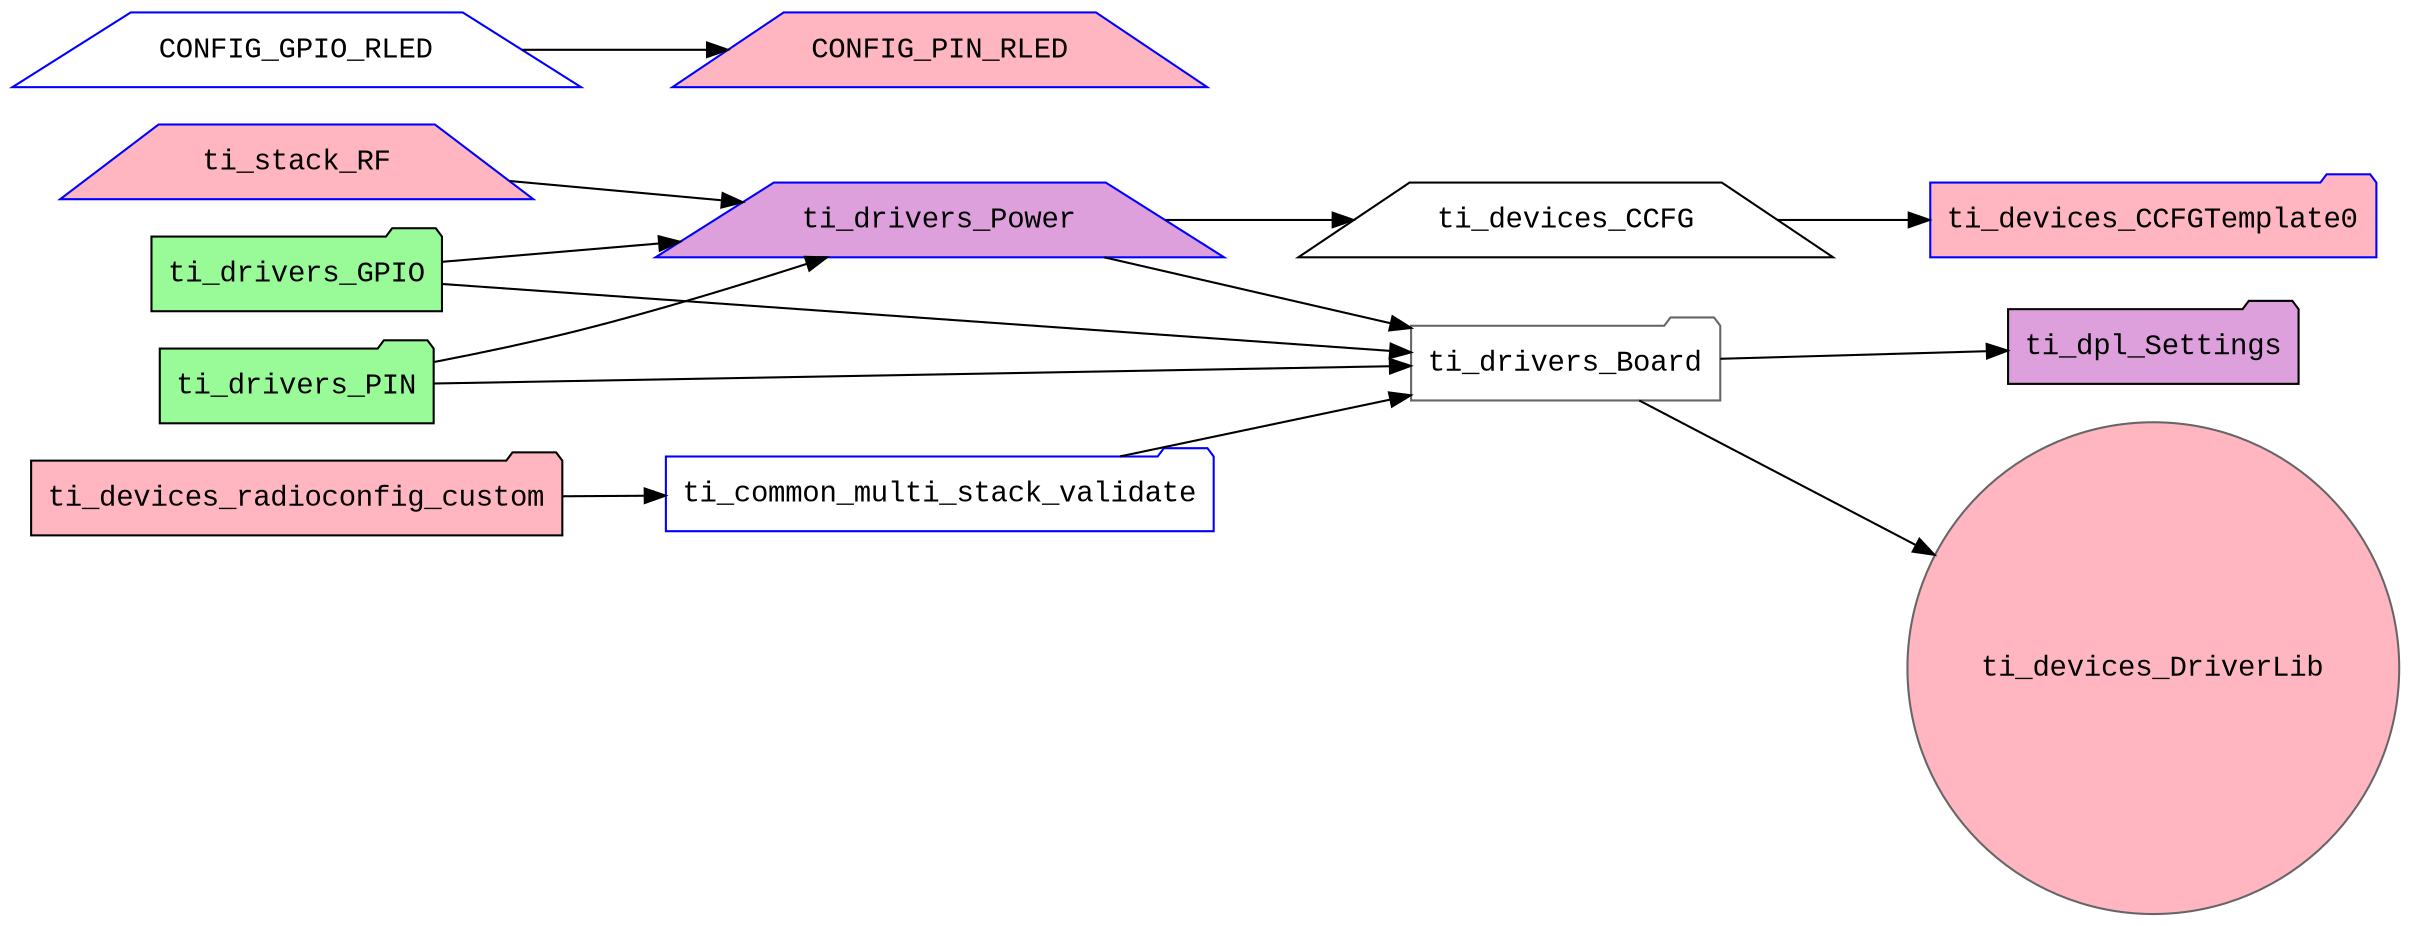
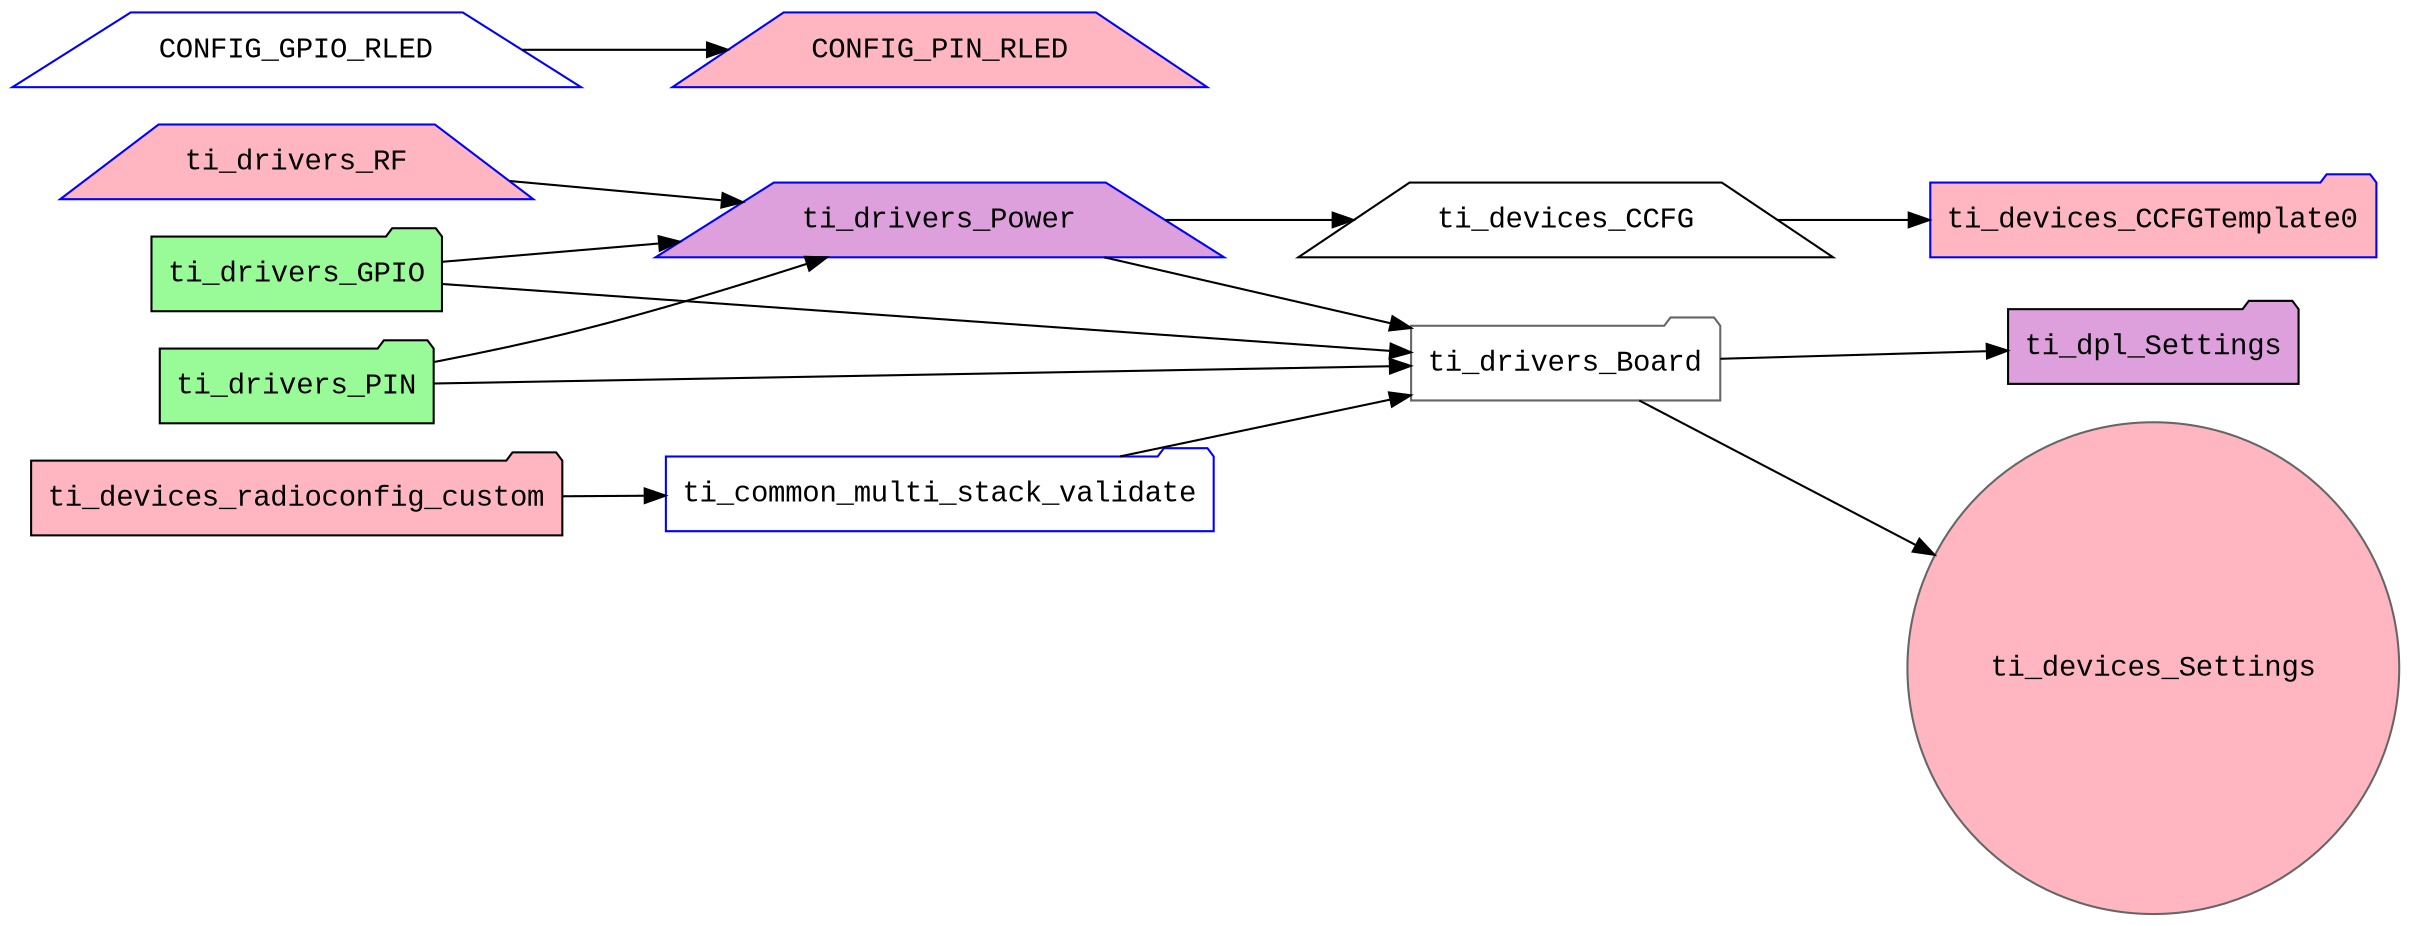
(297, 162) -> (297, 162)
(2153, 668) -> (2153, 668)
